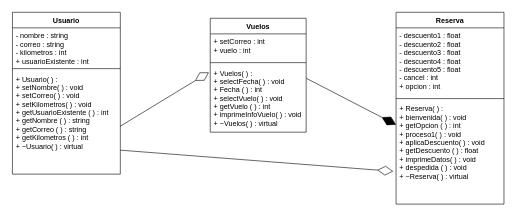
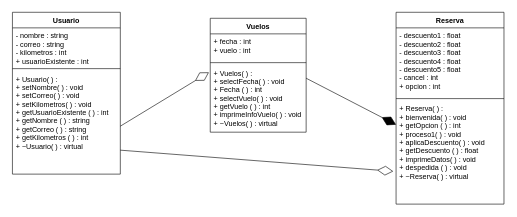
(243, 42) -> (235, 42)
